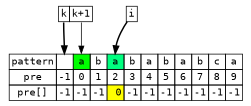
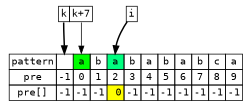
(81, 14) -> (81, 14)
